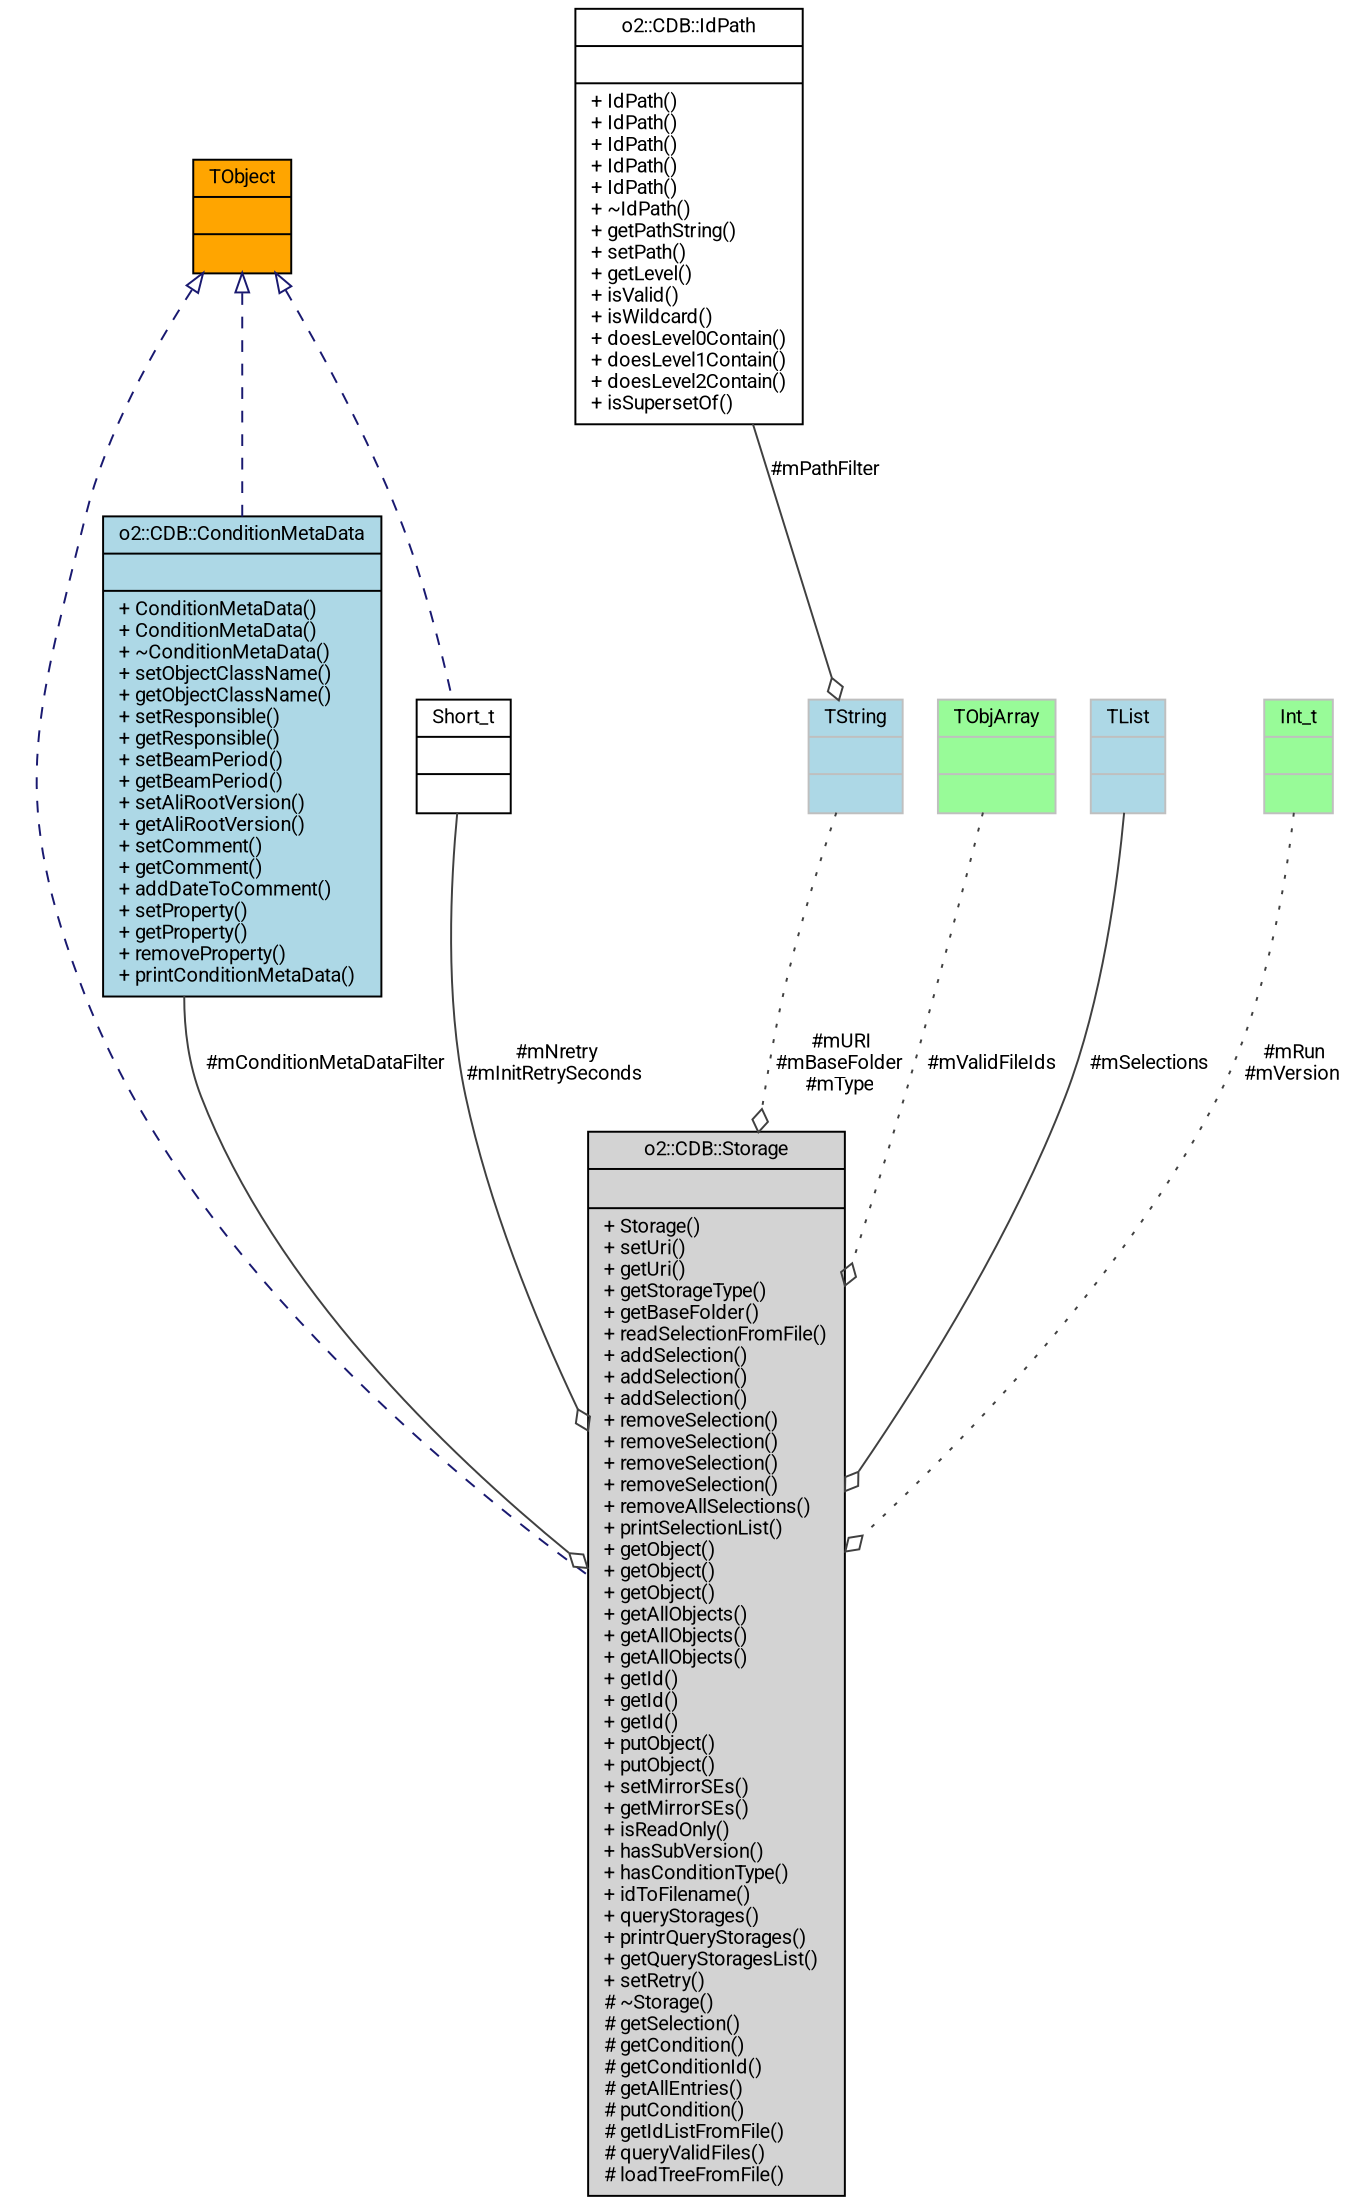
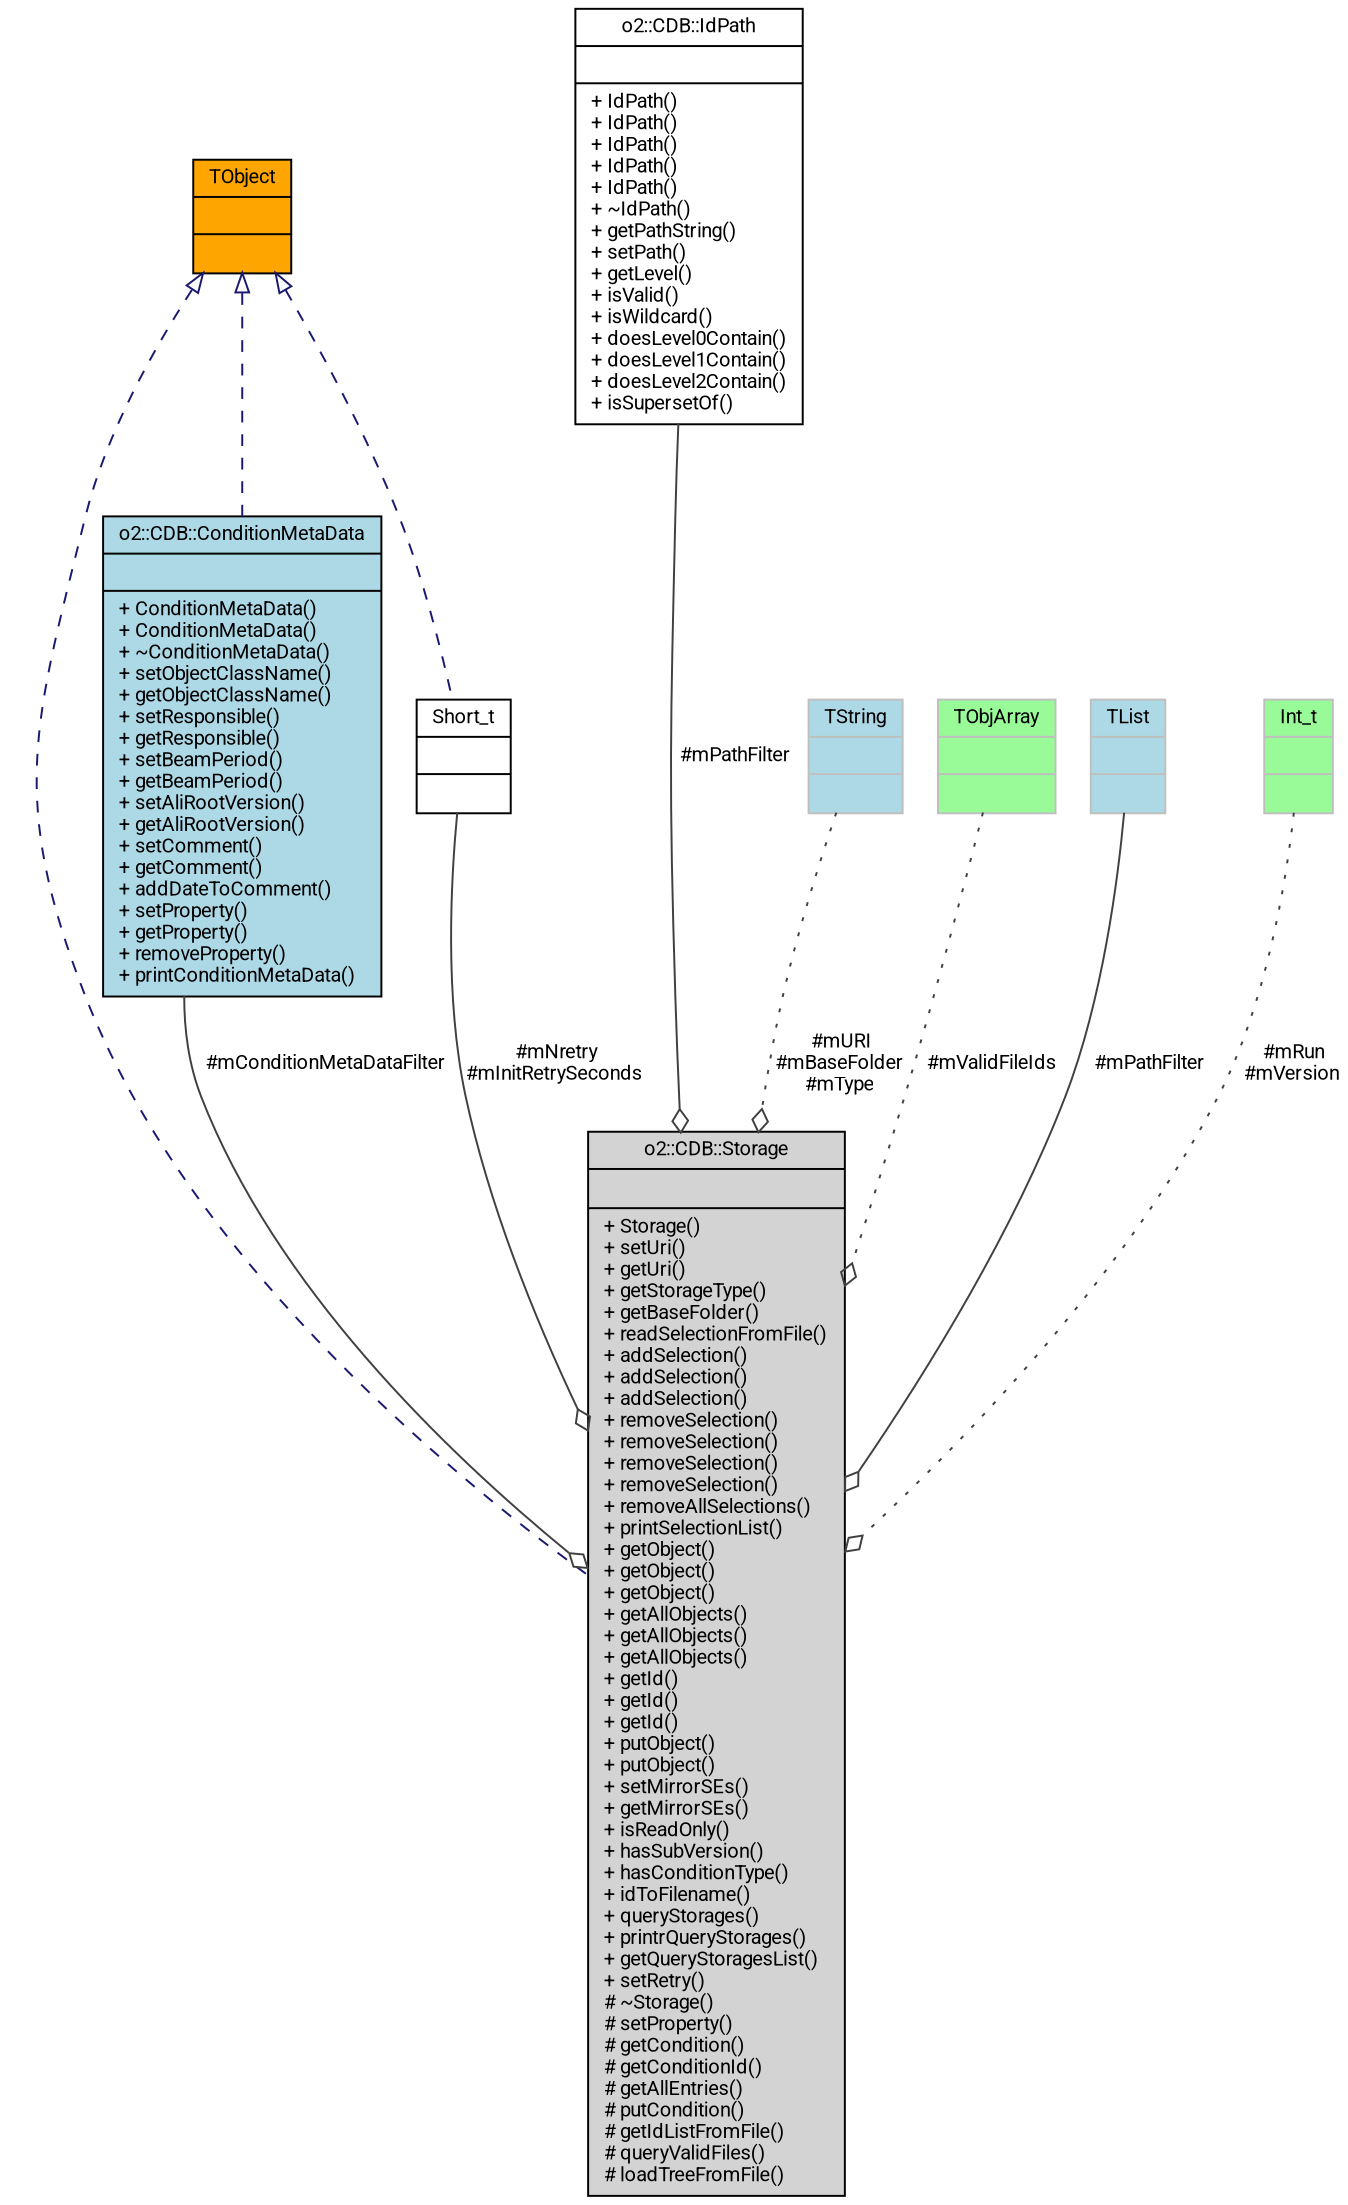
(792, 550) -> (671, 766)
(1148, 1064) -> (1148, 1064)
(672, 2024) -> (669, 2024)
